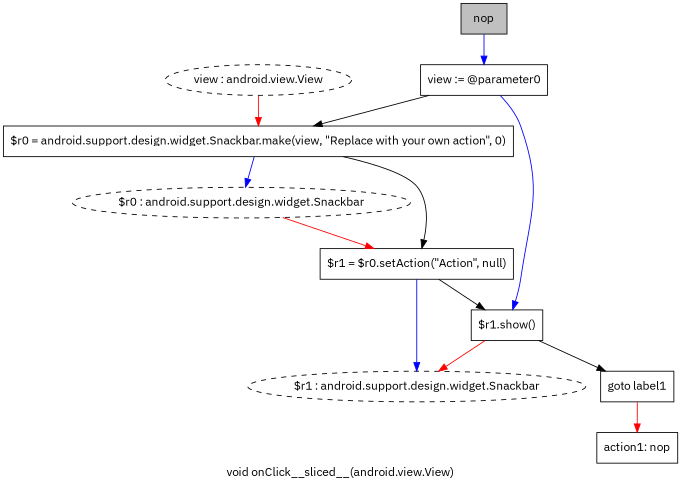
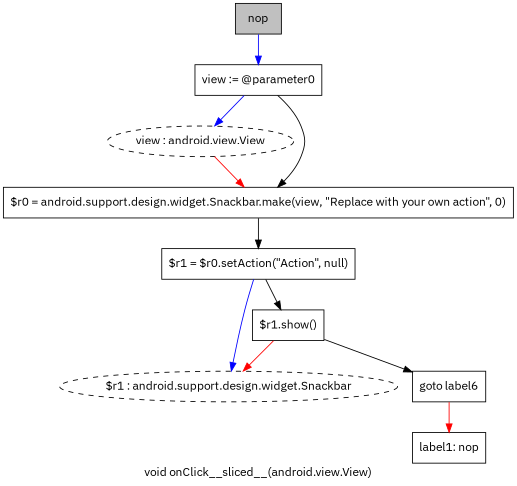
(533, 195) -> (232, 108)
(241, 203) -> none
(637, 387) -> (449, 387)
(637, 448) -> (449, 448)
